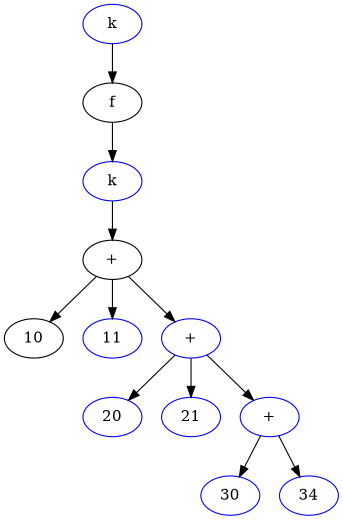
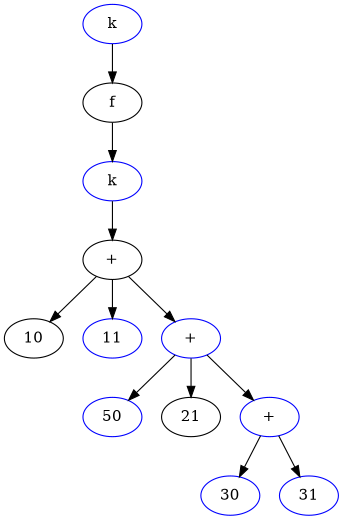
(112, 417) -> (112, 417)
(191, 417) -> (191, 417)
(309, 496) -> (309, 496)
